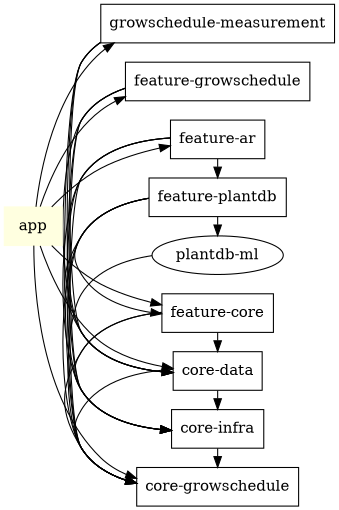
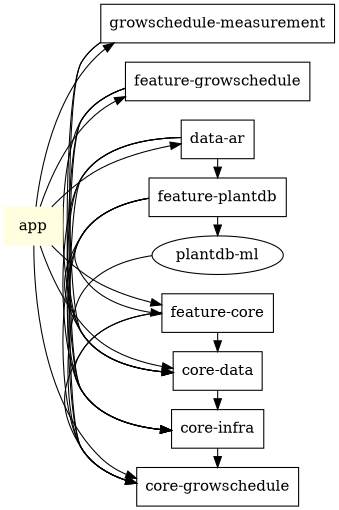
(218, 139) -> (218, 139)
(65, 269) -> none
(83, 407) -> none
